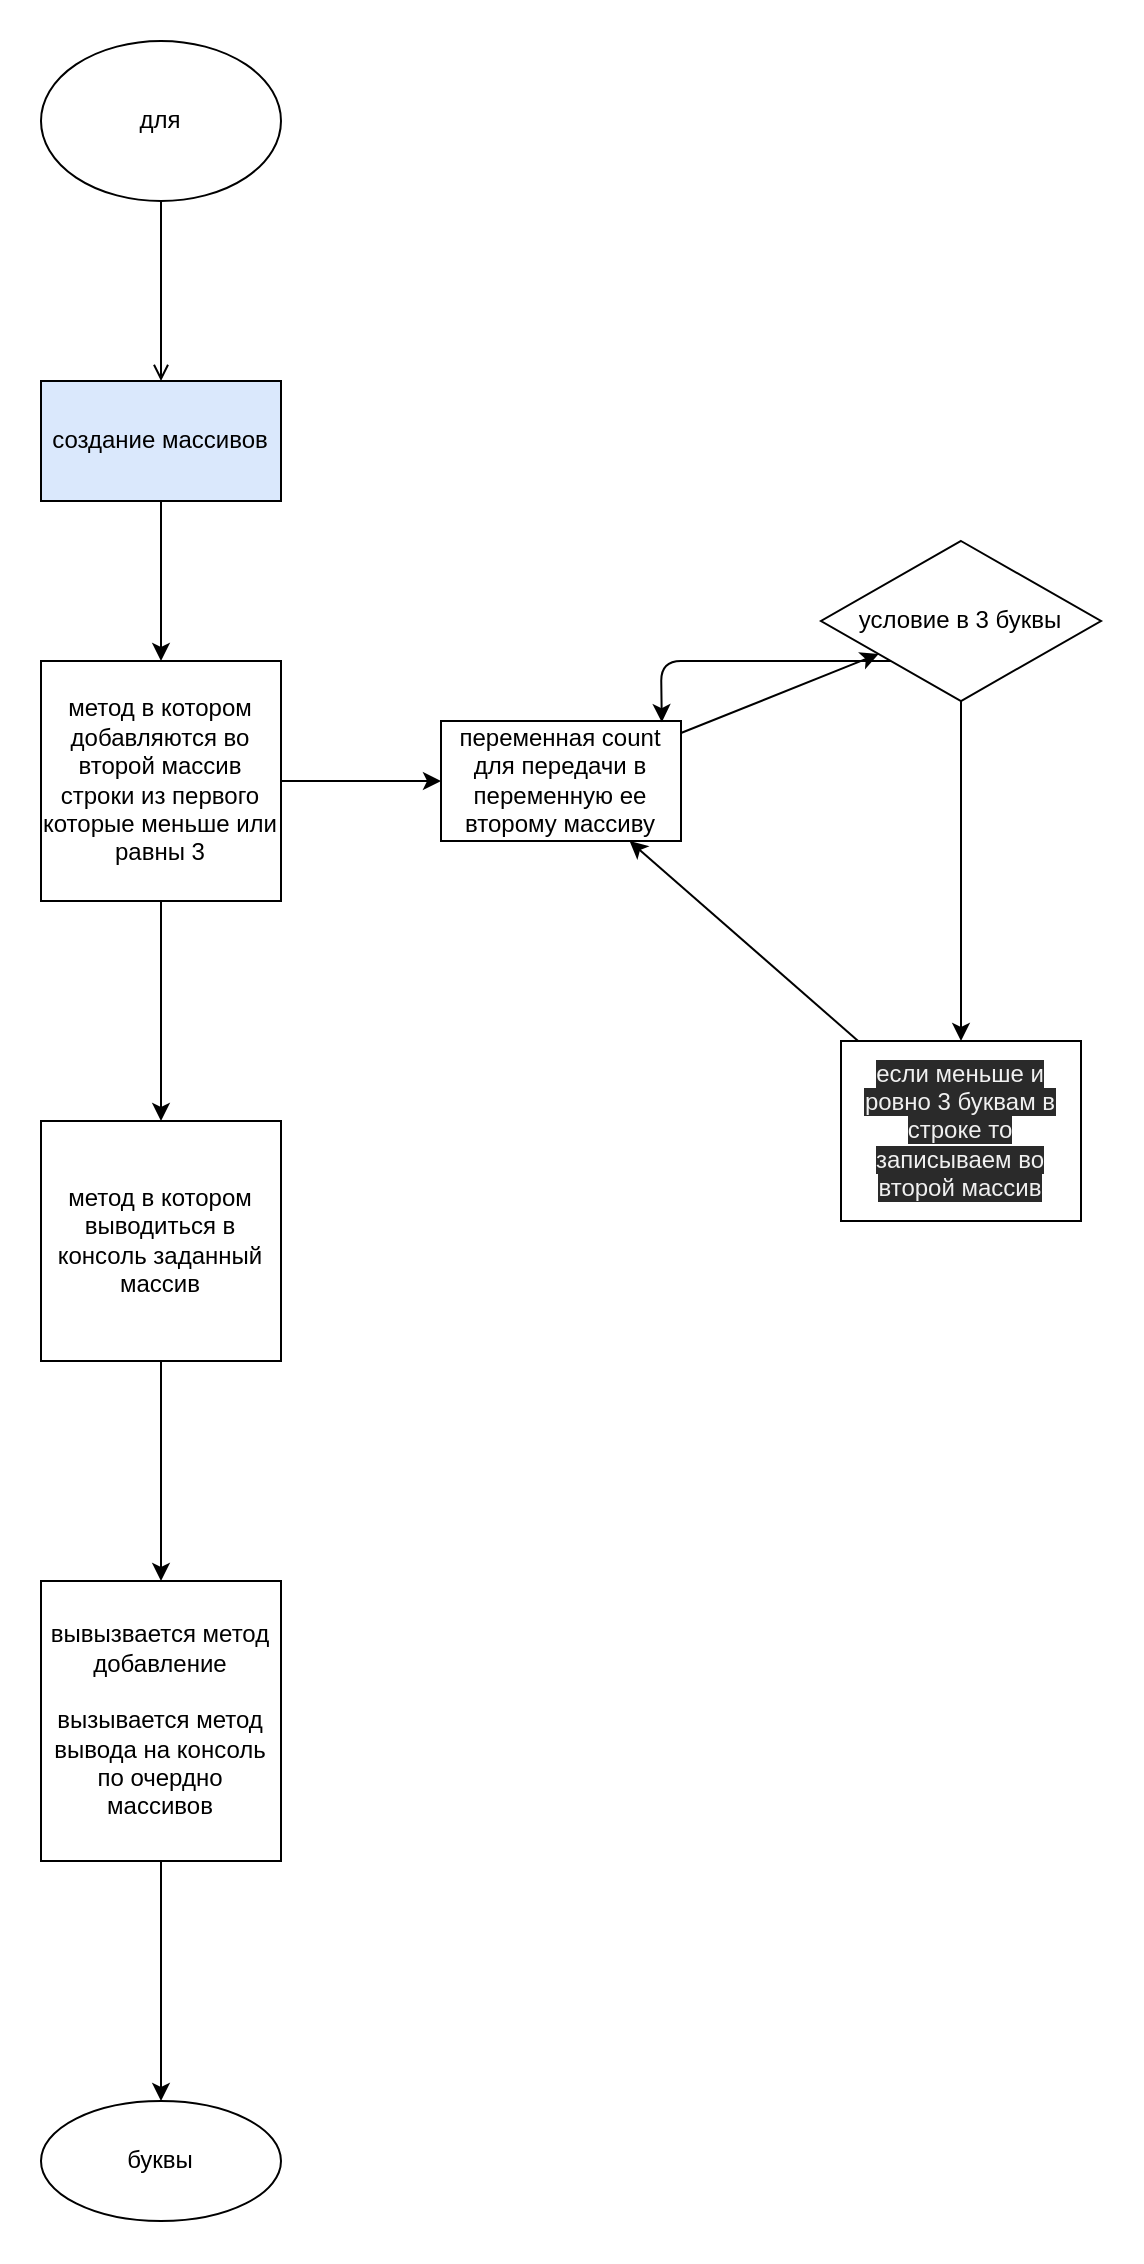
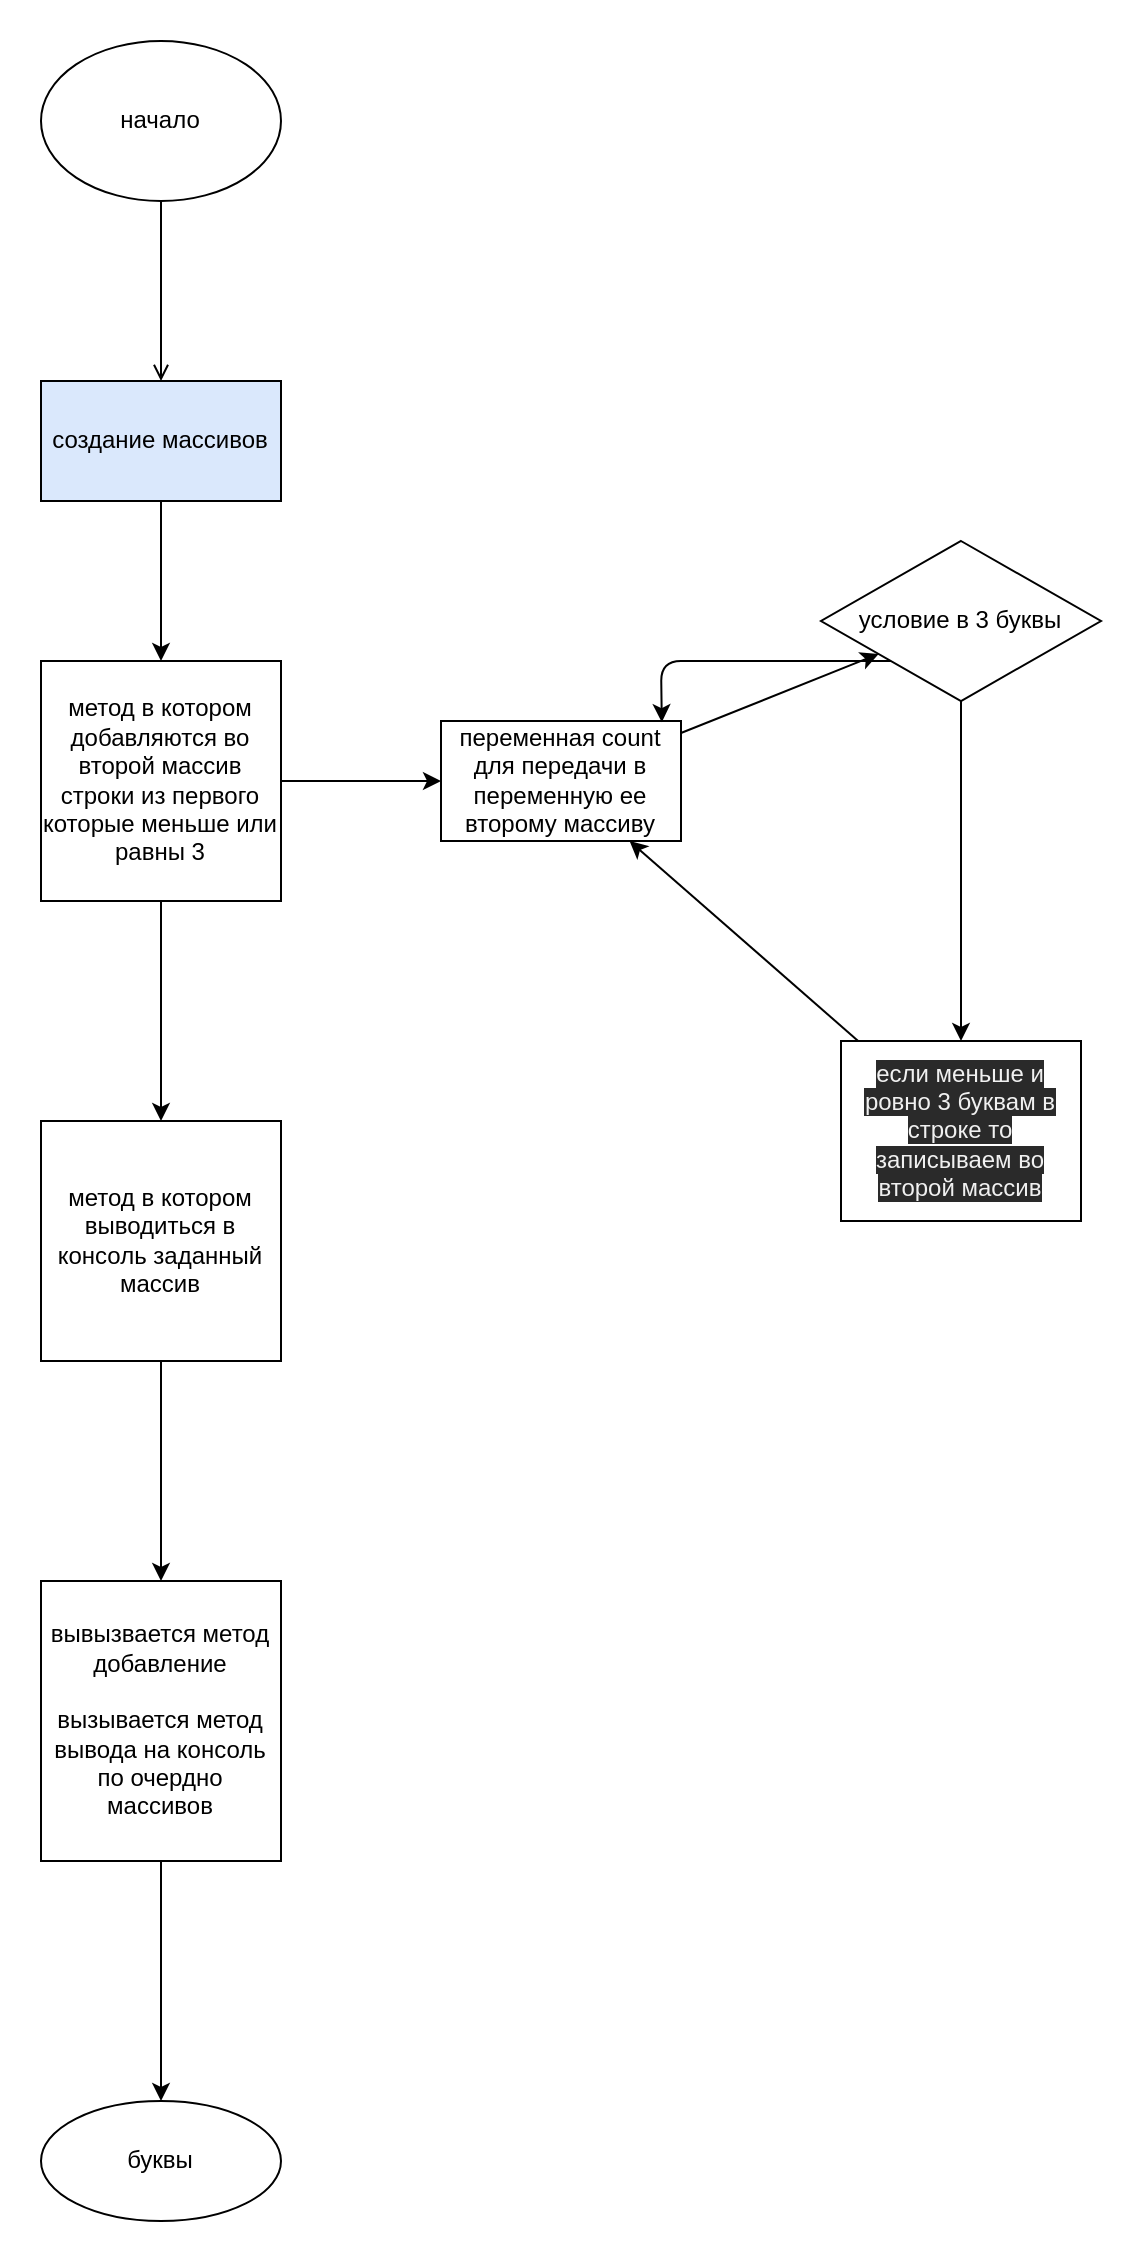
(161, 121) -> (161, 121)
